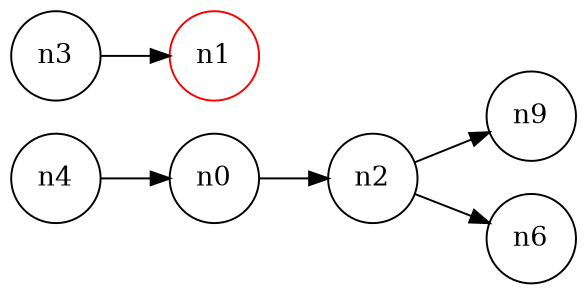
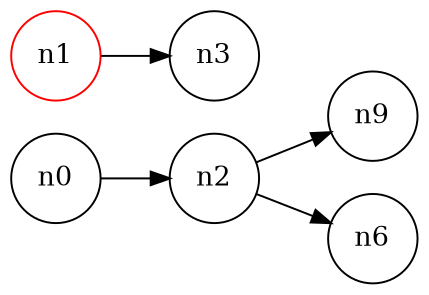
(126, 56) -> (126, 56)
(56, 178) -> none
